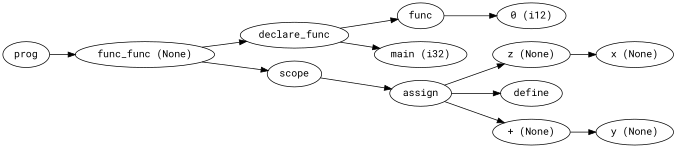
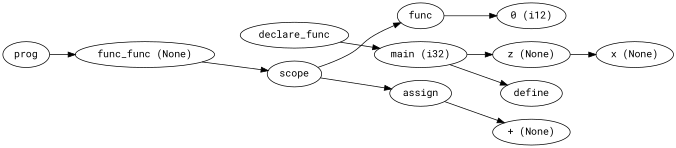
(365, 24) -> (356, 50)
(221, 45) -> none
(471, 76) -> (476, 55)
(472, 93) -> (475, 74)
(635, 132) -> none
